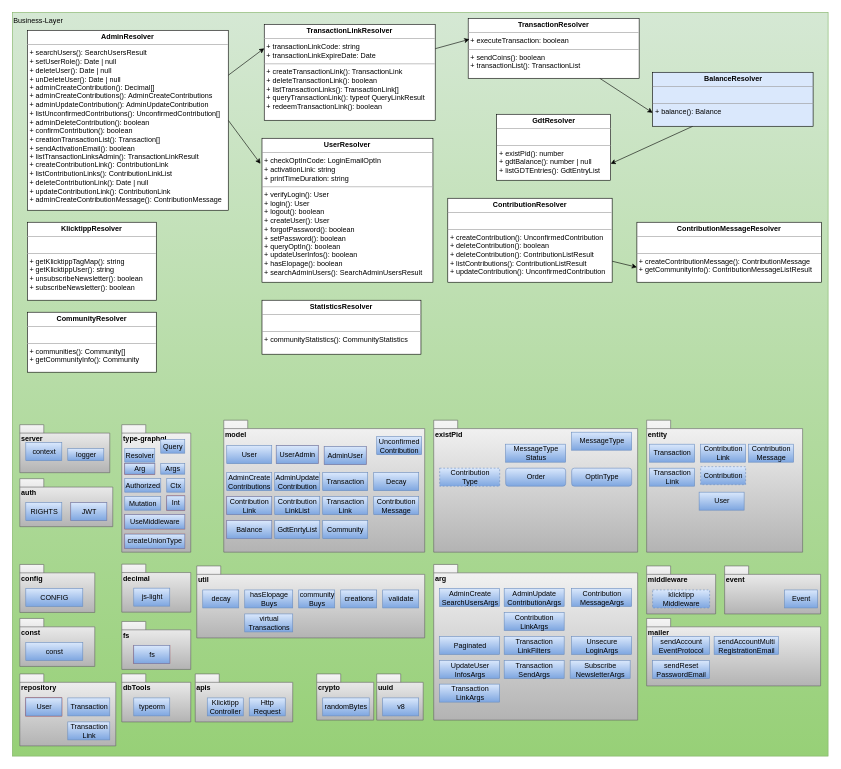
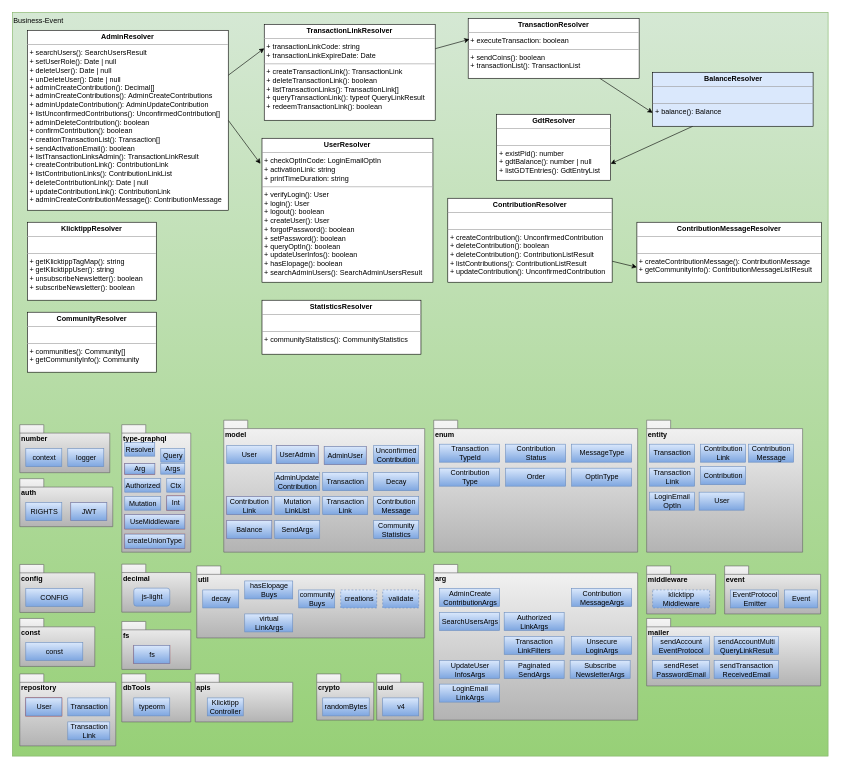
(41, 21) -> (41, 21)
(450, 435) -> (443, 435)
(33, 440) -> (33, 440)
(602, 441) -> (602, 453)
(399, 446) -> (396, 455)
(173, 447) -> (173, 456)
(44, 452) -> (44, 458)
none -> (470, 453)
(536, 453) -> (536, 453)
(86, 455) -> (86, 458)
(140, 456) -> (140, 450)
(723, 476) -> (723, 476)
(470, 477) -> (470, 477)
(536, 477) -> (536, 477)
(602, 477) -> (602, 477)
(249, 482) -> none
none -> (672, 501)
(298, 506) -> (298, 506)
(298, 530) -> (298, 530)
(345, 530) -> none
none -> (396, 530)
(152, 597) -> (152, 597)
(470, 598) -> (470, 598)
(534, 598) -> none
(269, 599) -> (269, 590)
(359, 599) -> (359, 599)
(401, 599) -> (401, 599)
none -> (755, 599)
none -> (470, 622)
(535, 622) -> (535, 622)
(269, 623) -> (269, 623)
(470, 646) -> none
(747, 646) -> (747, 646)
(535, 670) -> (535, 670)
none -> (747, 670)
(470, 693) -> (470, 693)
(267, 707) -> none
(401, 707) -> (401, 707)
